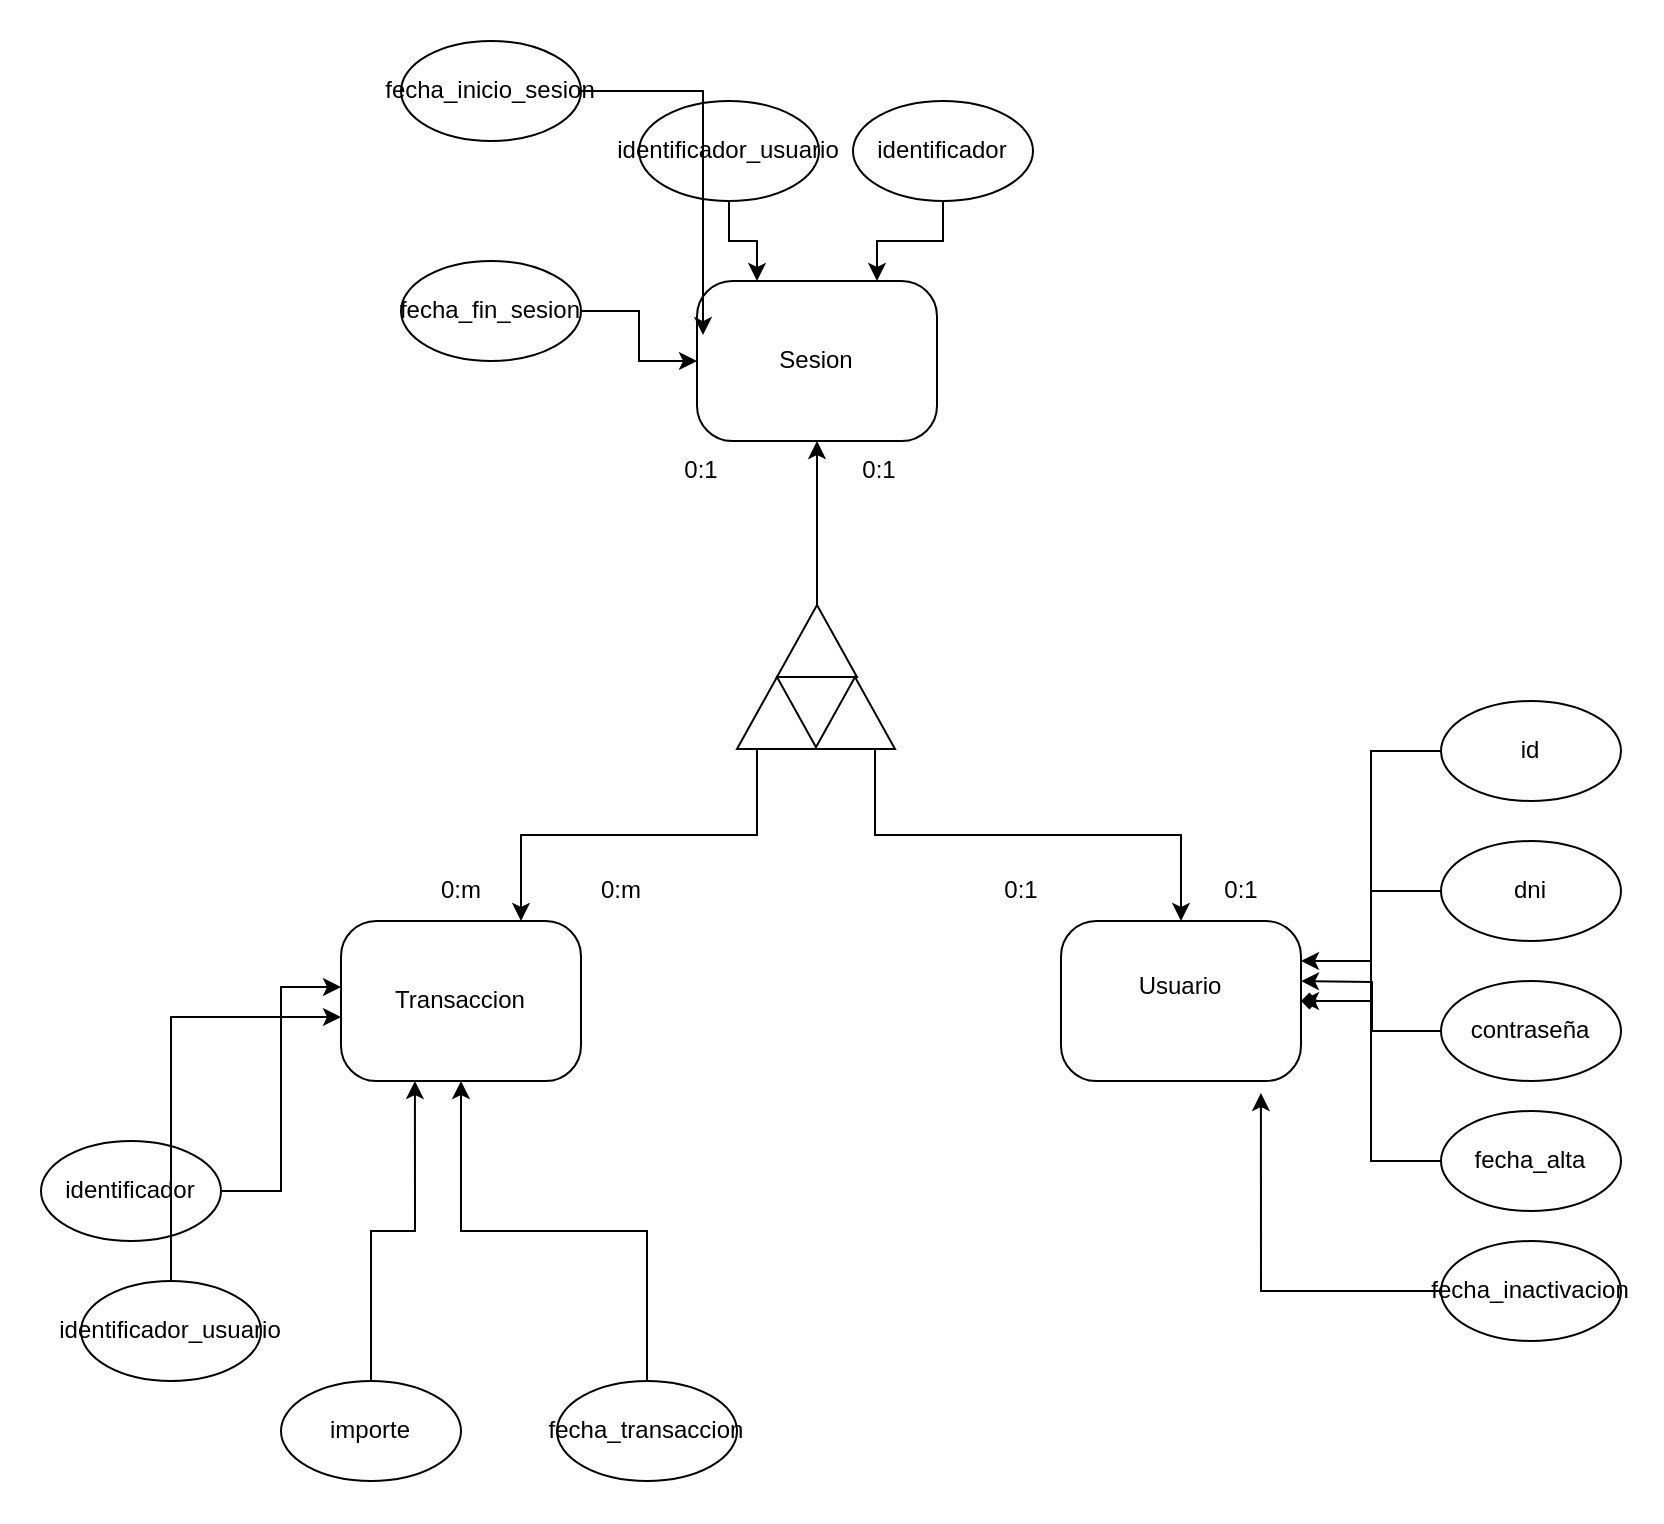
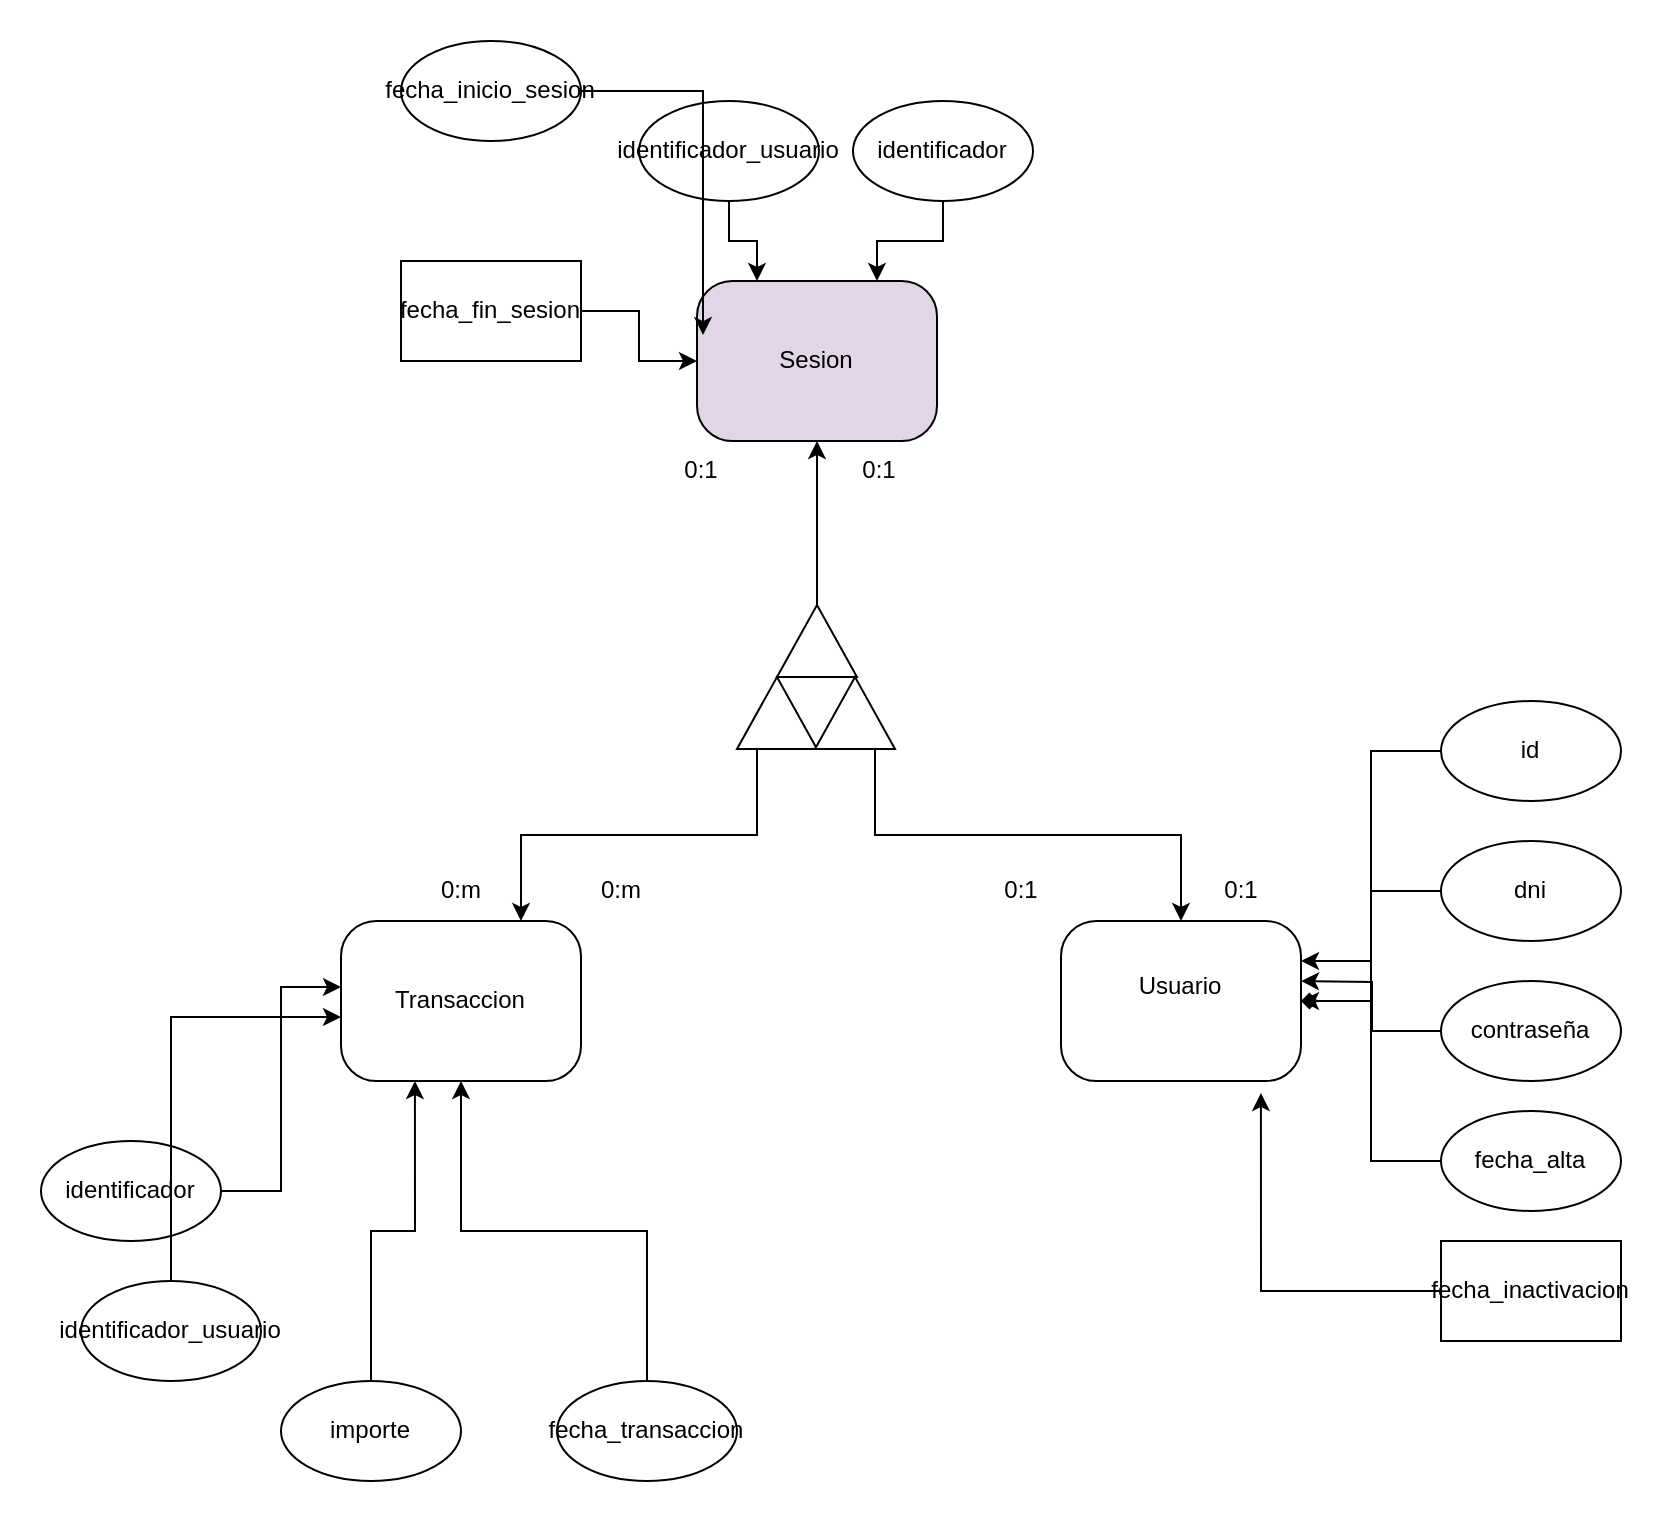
(491, 311) -> (491, 311)
(817, 361) -> (817, 361)
(1531, 1291) -> (1531, 1291)
